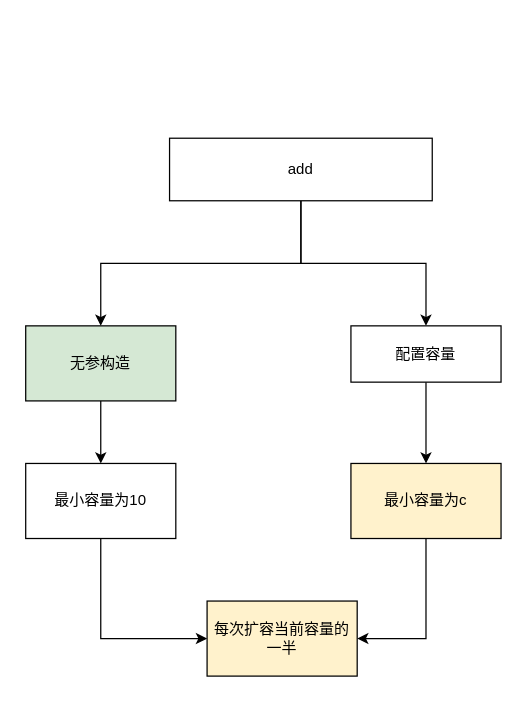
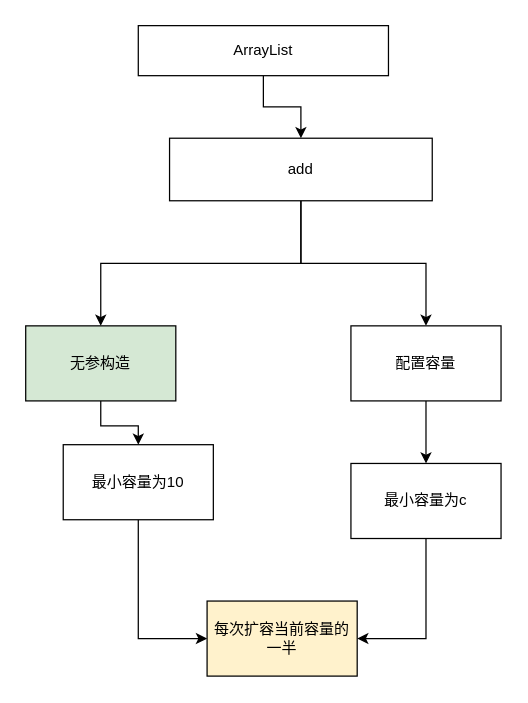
none -> (263, 51)
none -> (277, 107)
(426, 354) -> (426, 363)
(101, 501) -> (138, 482)
(426, 501) -> (426, 501)
